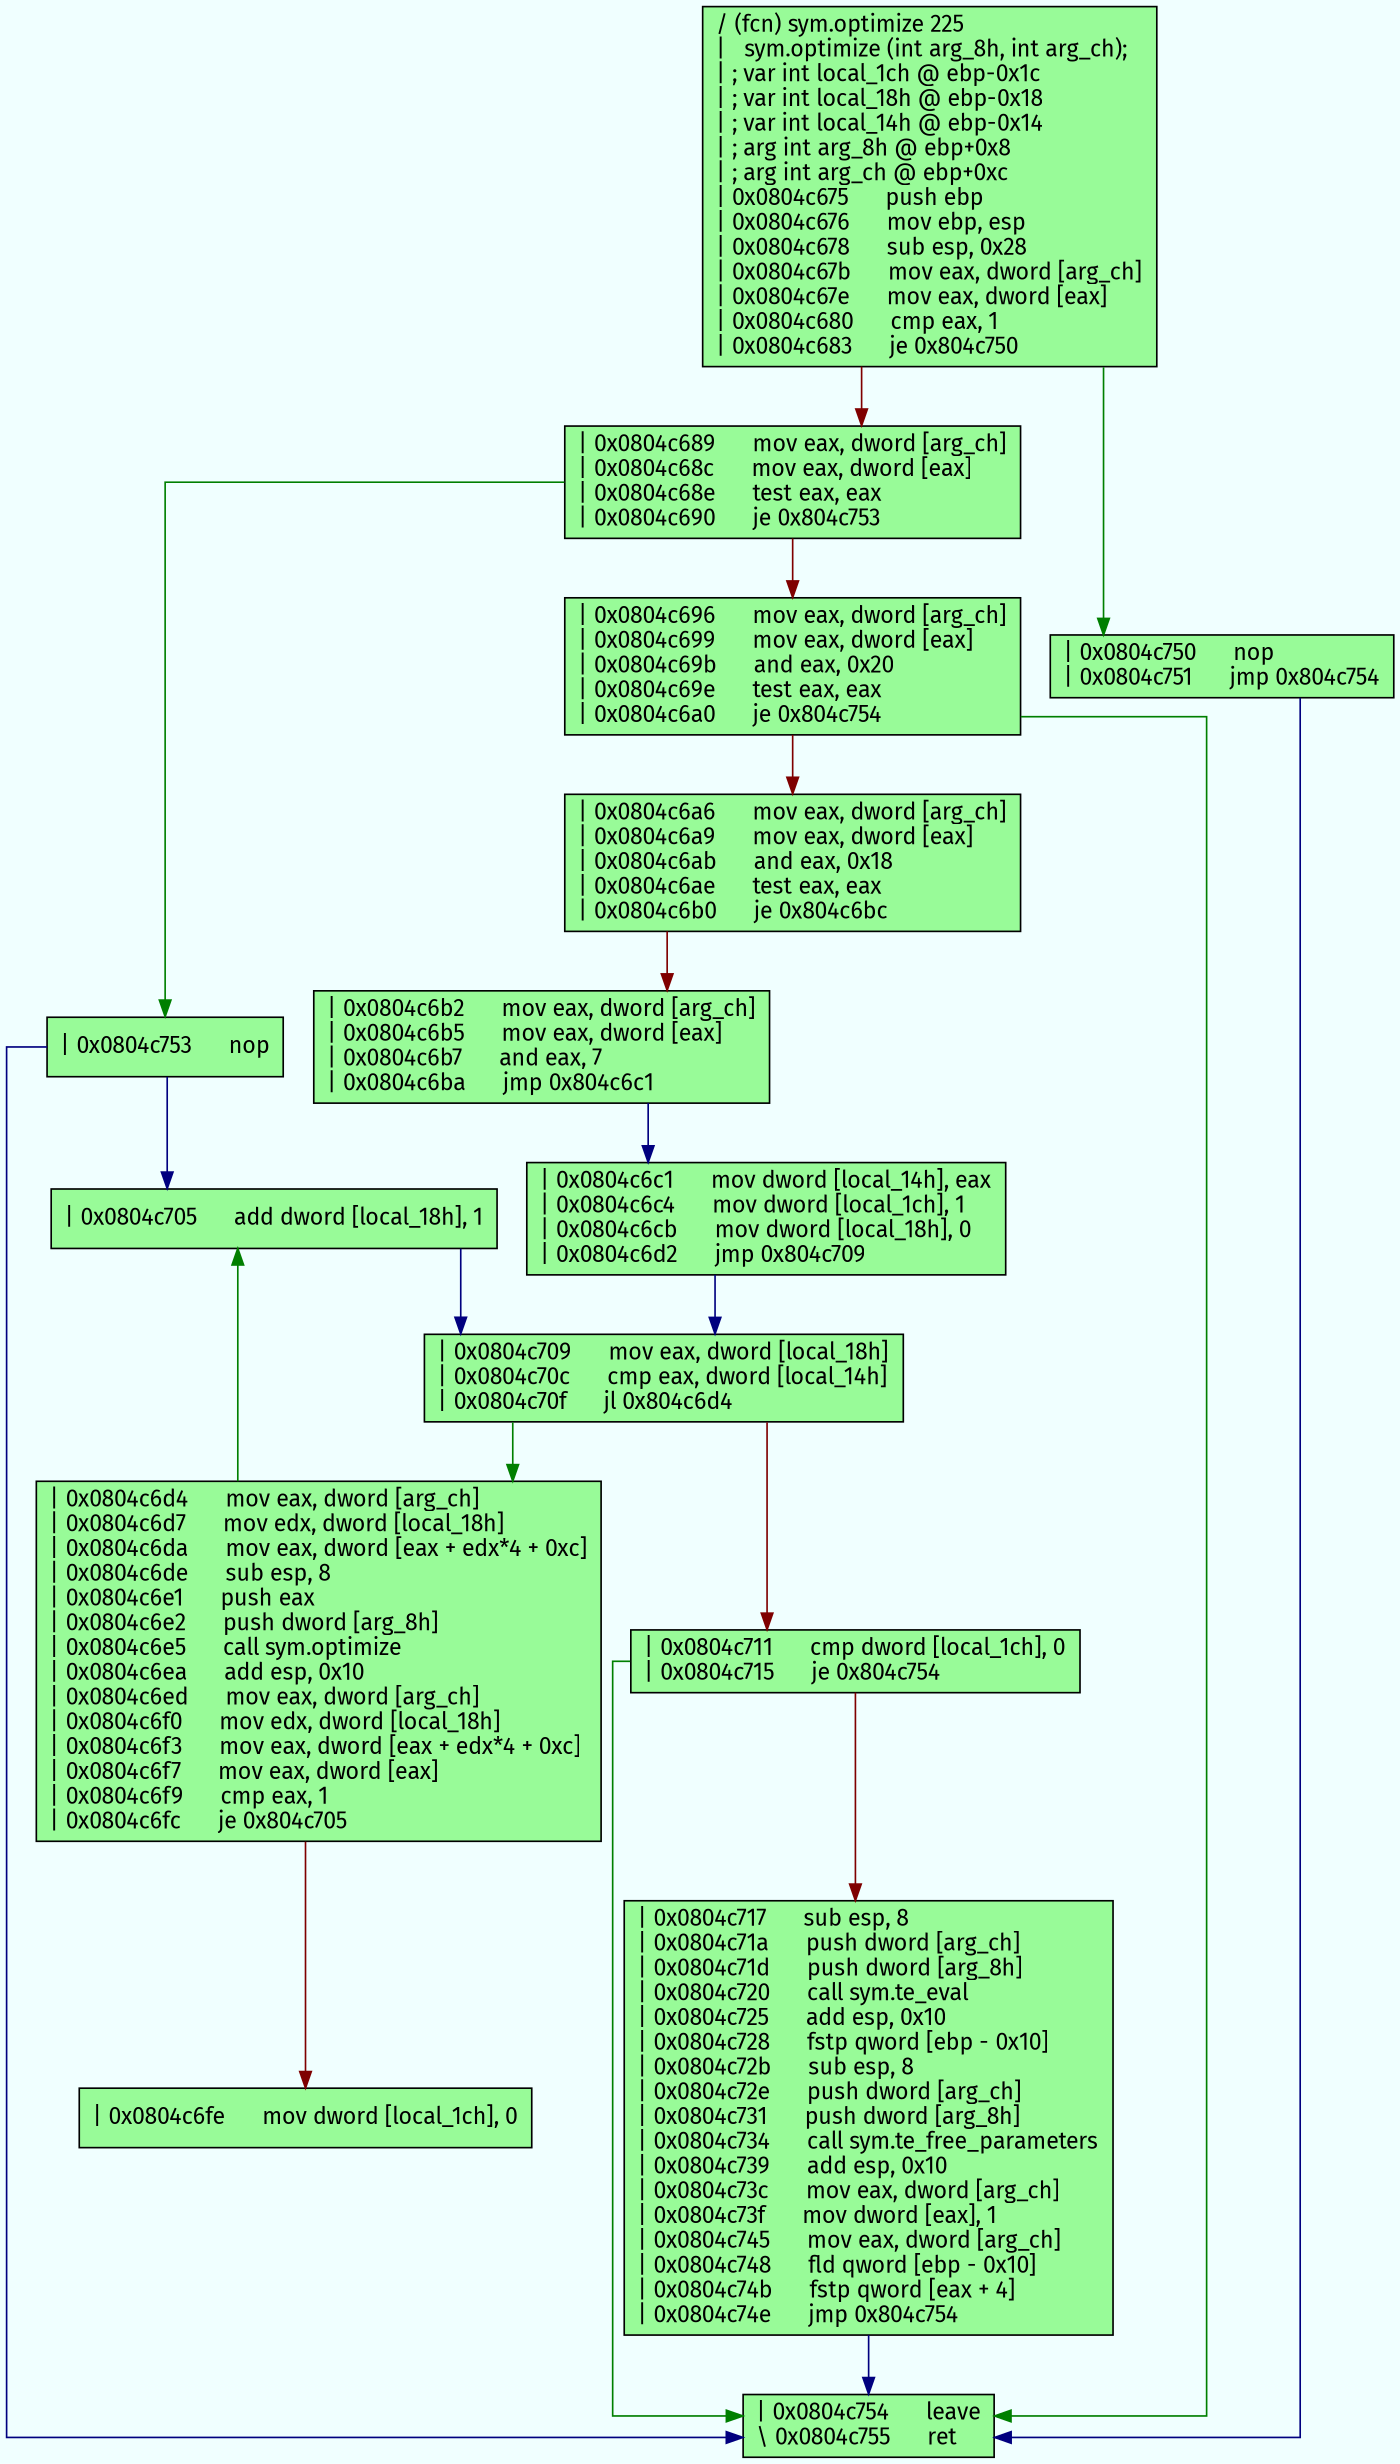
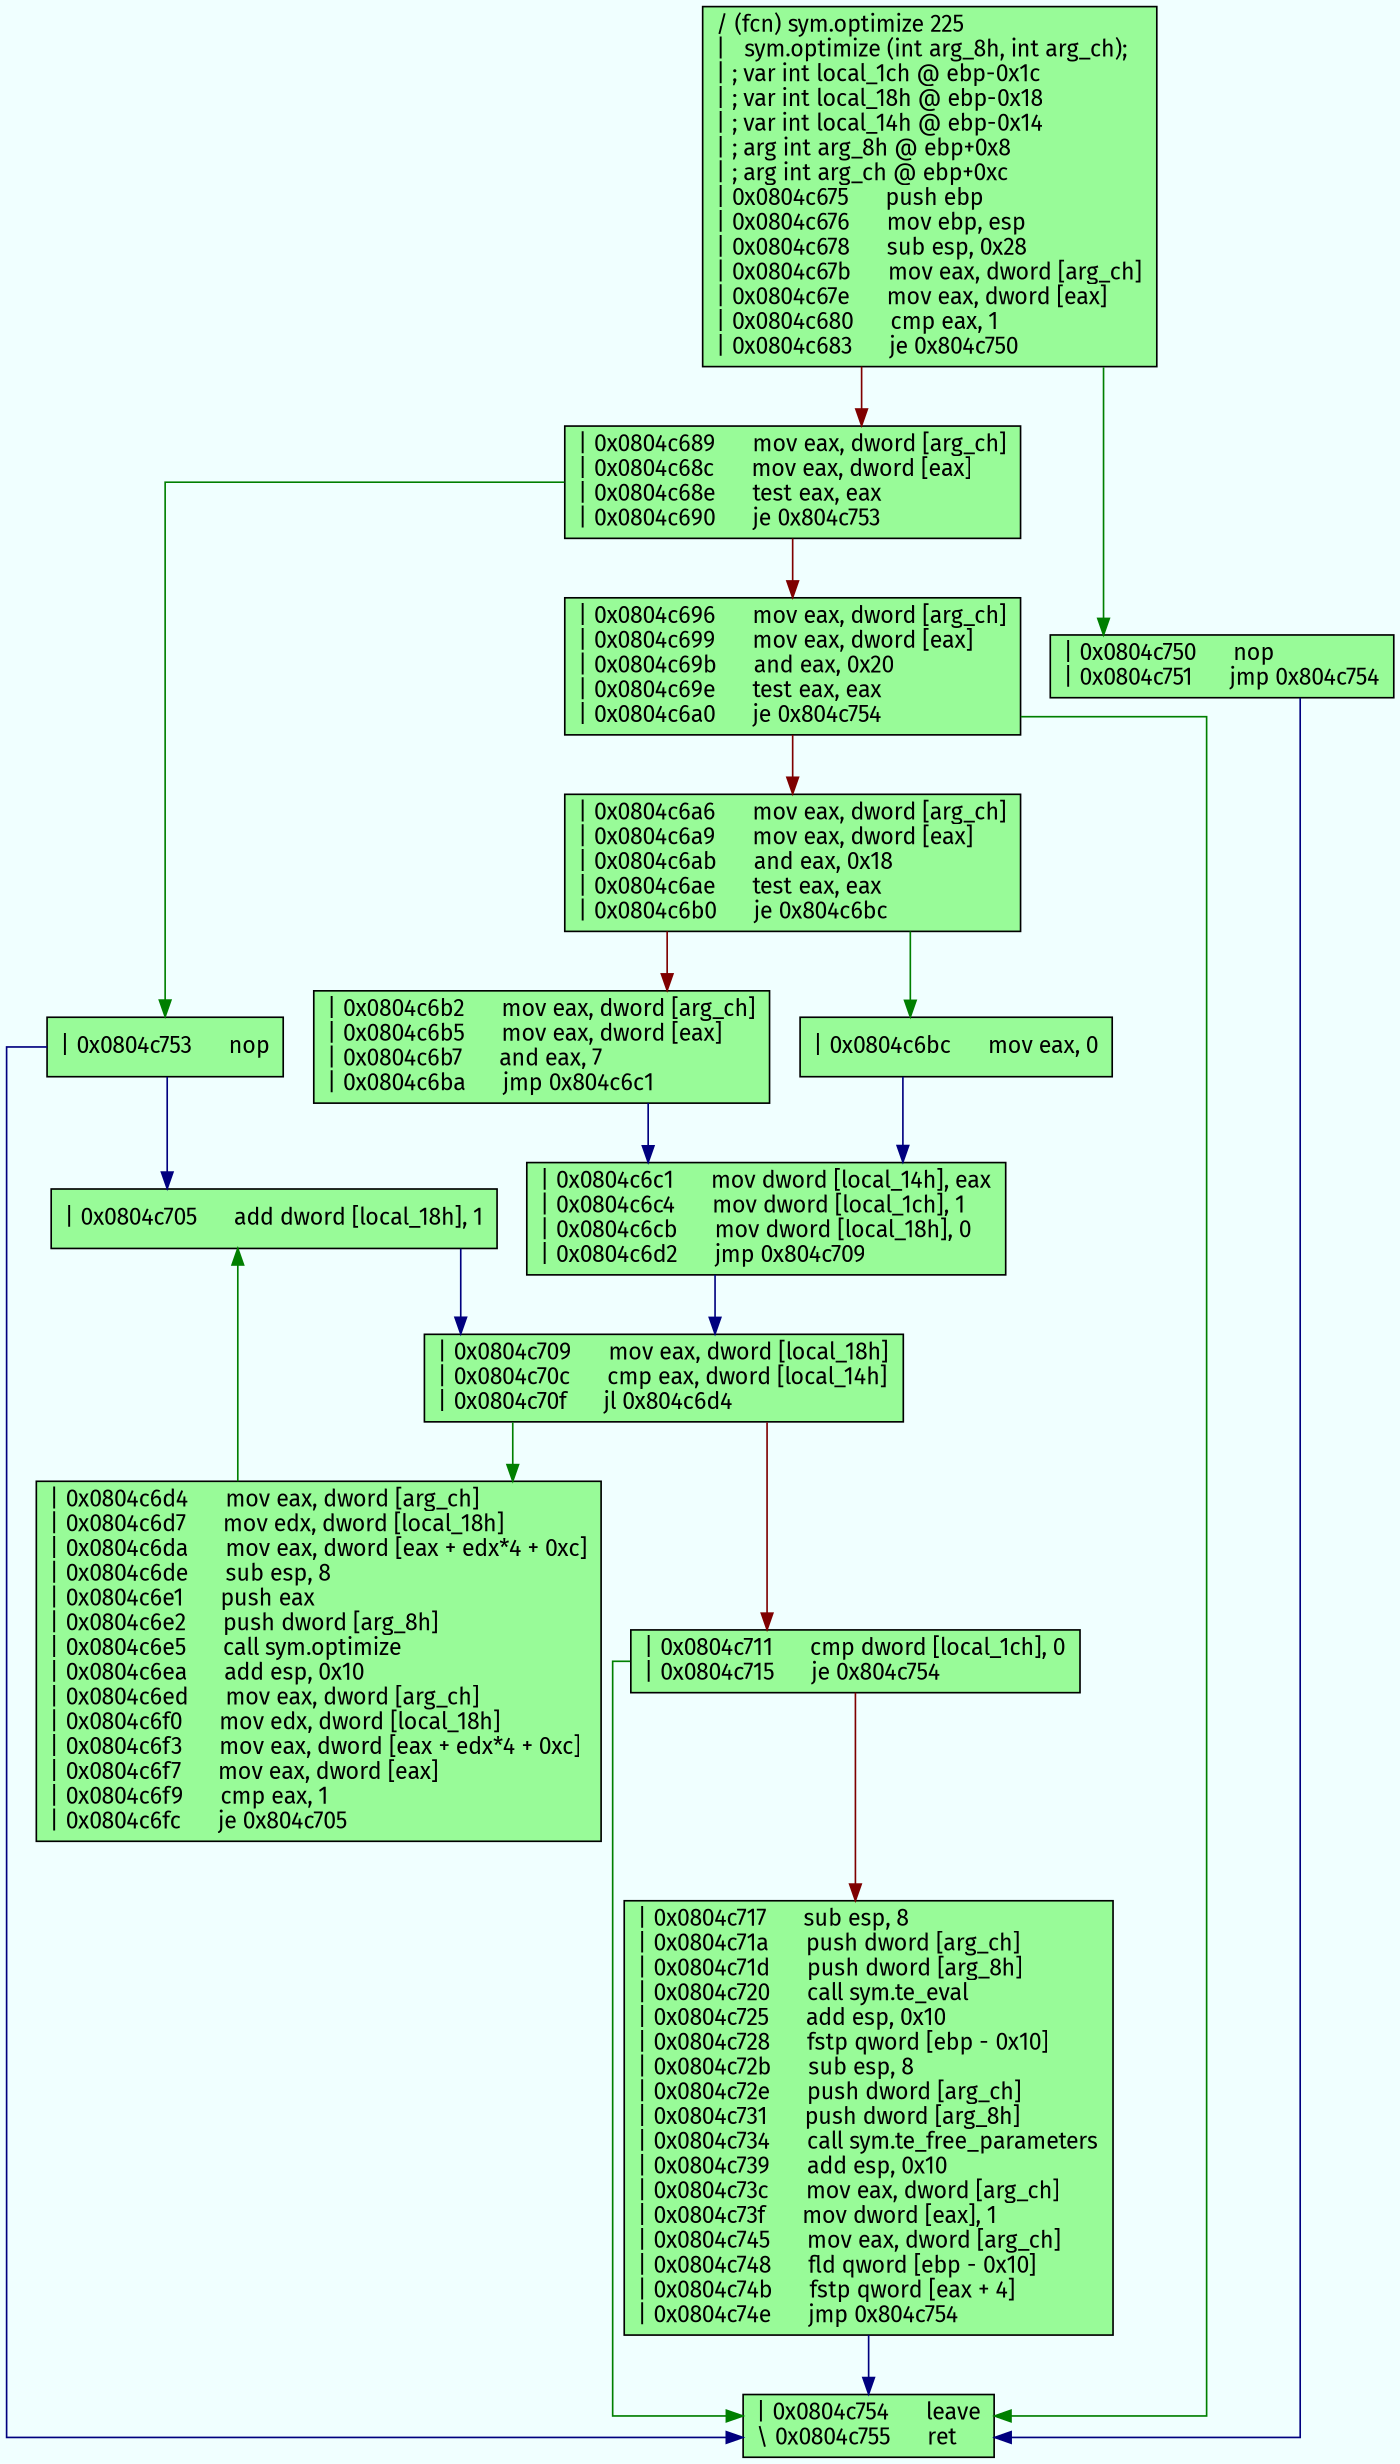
none -> (956, 1047)
(306, 2118) -> none
